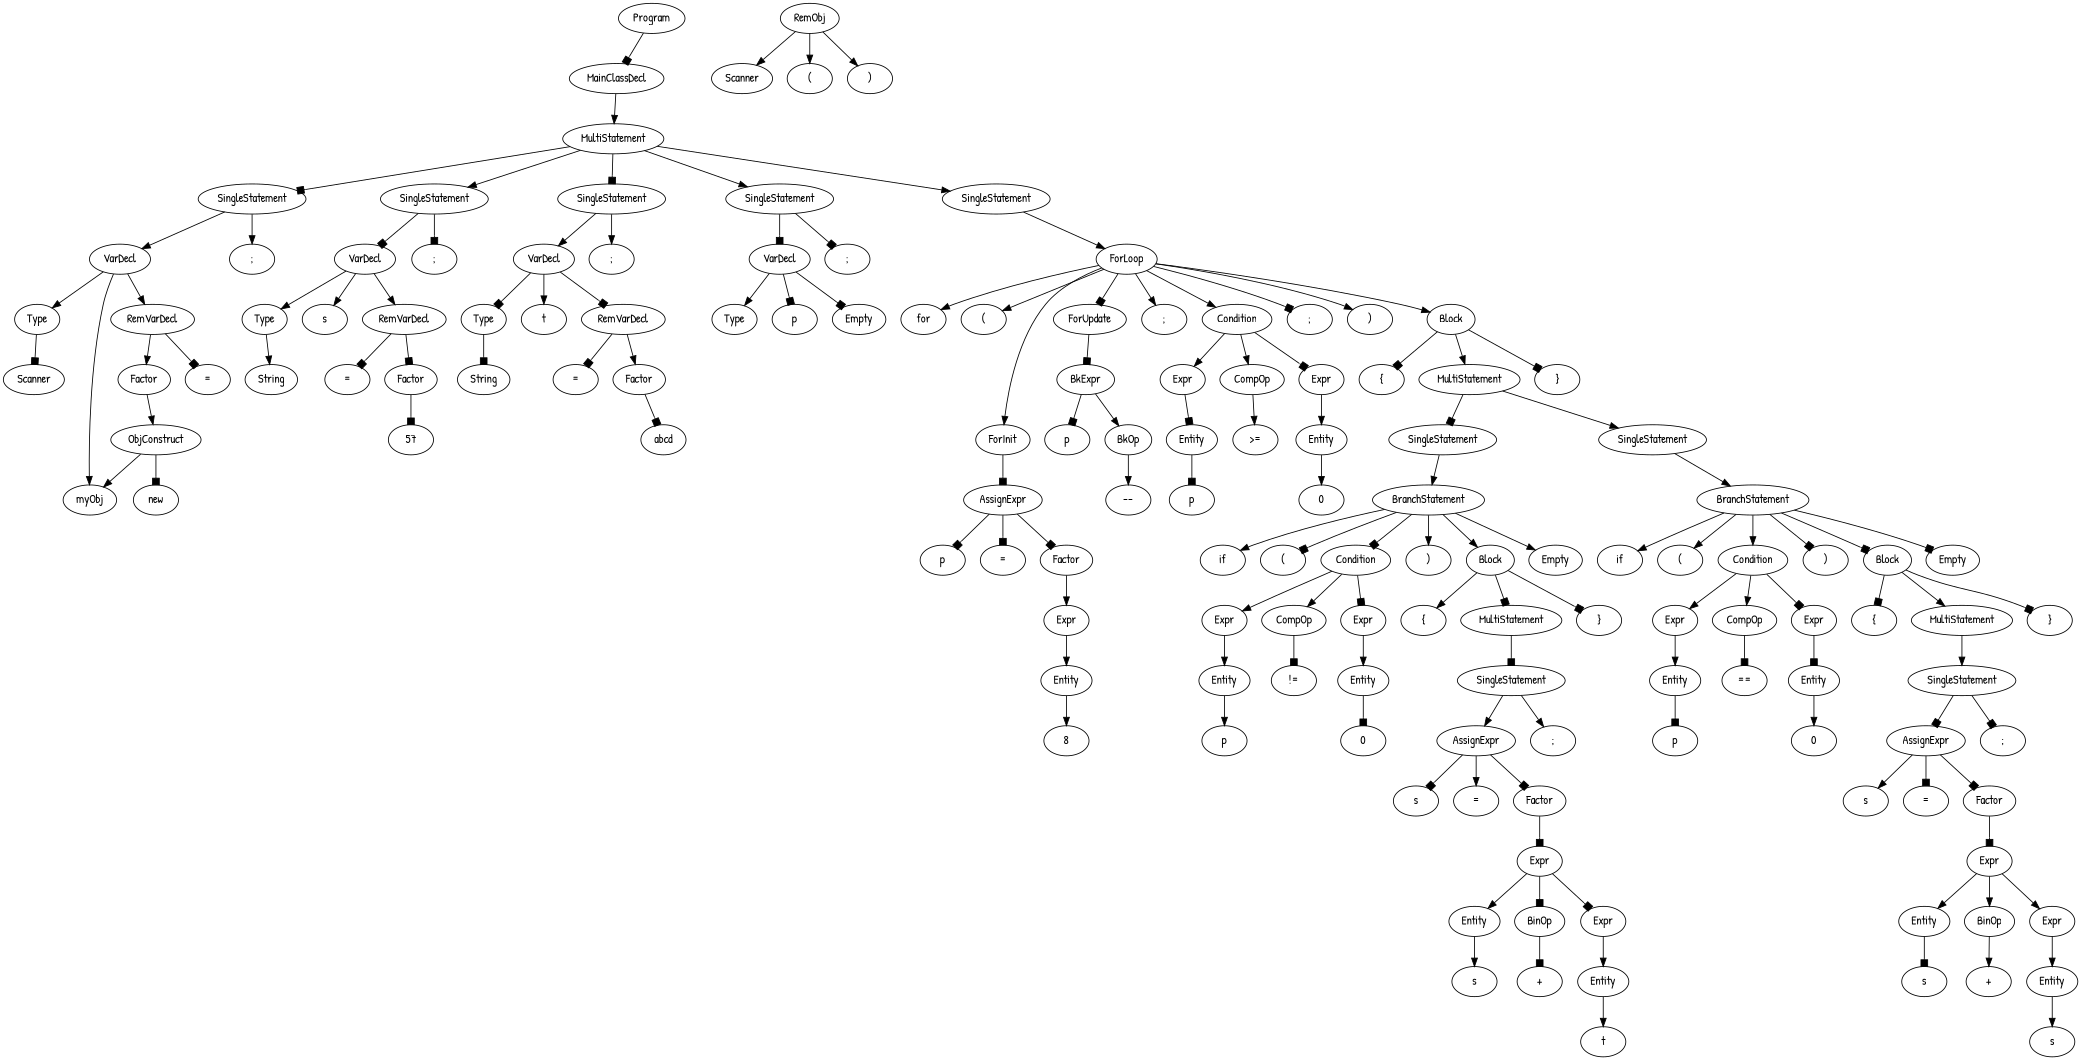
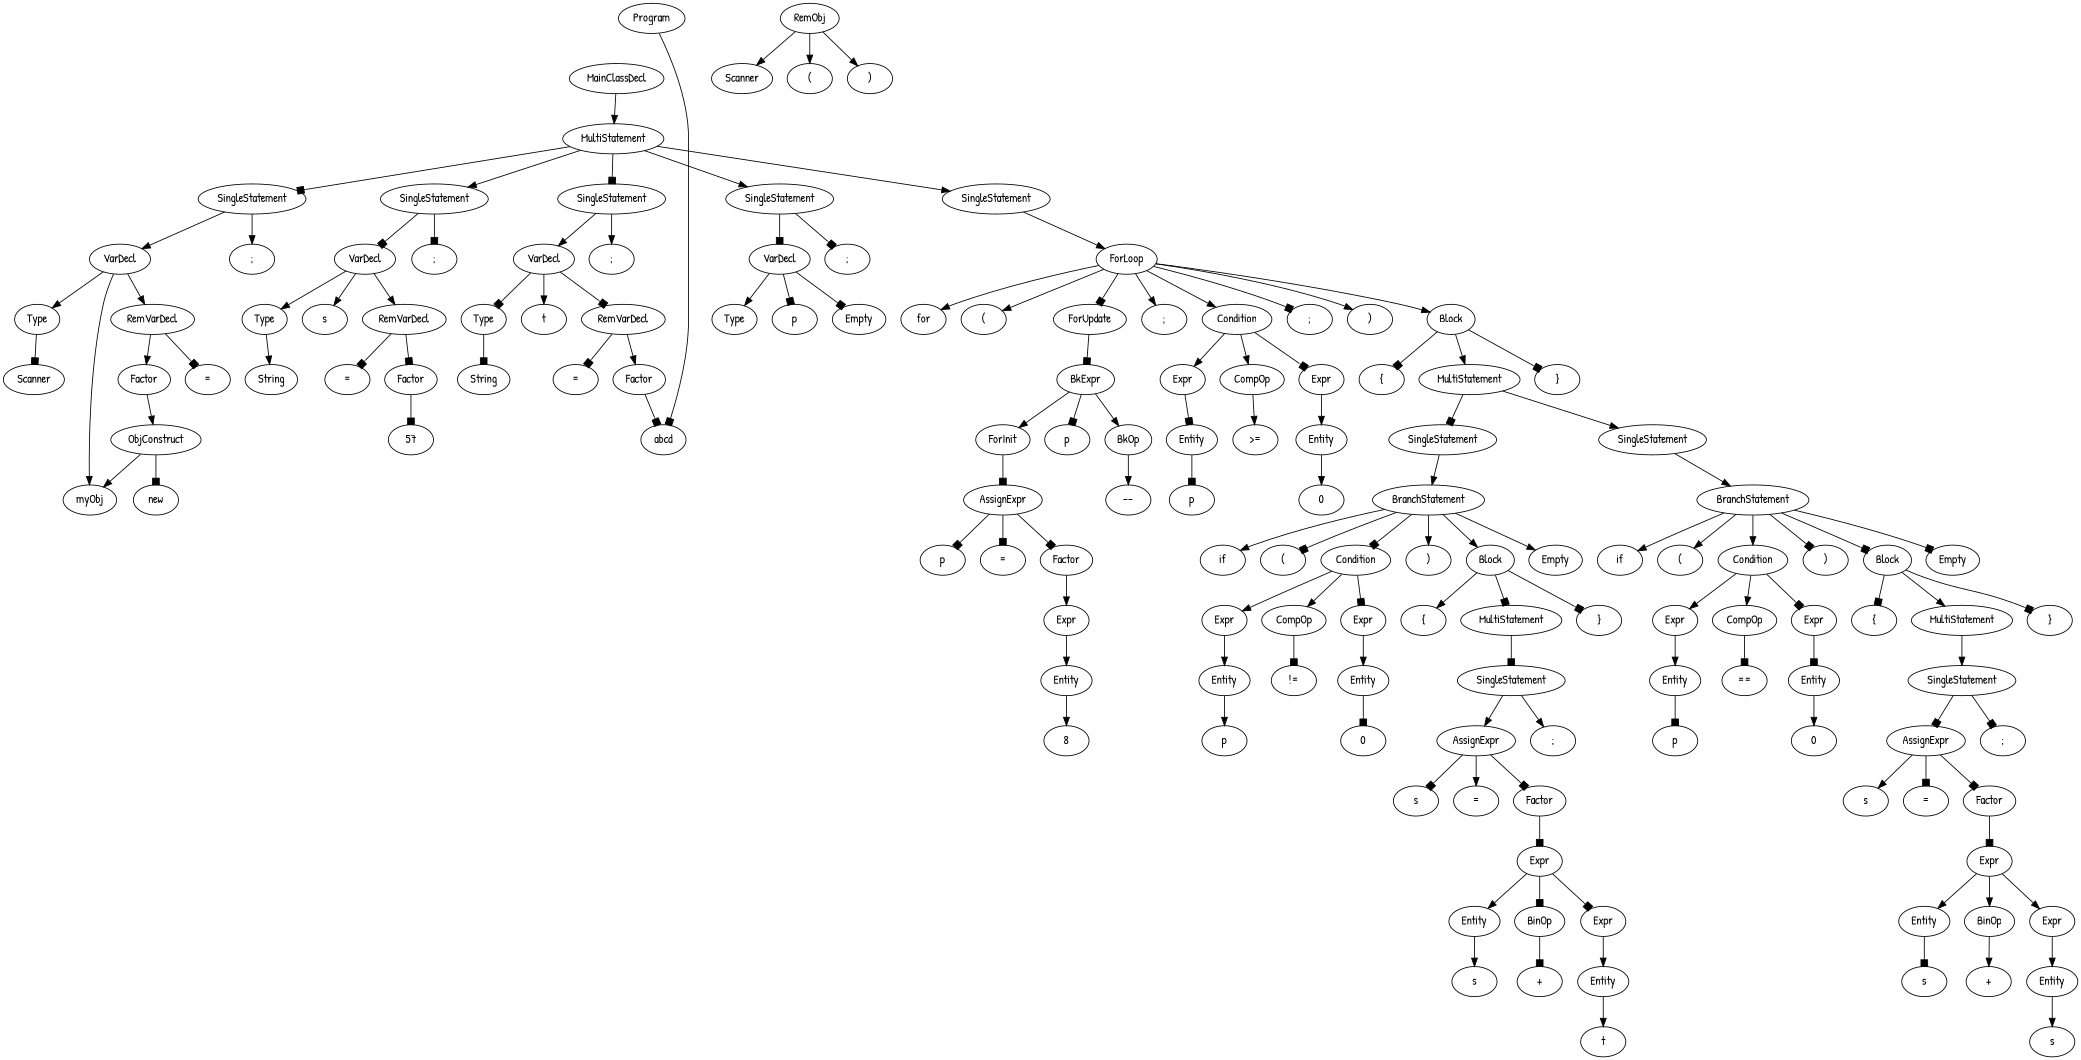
(636, 45) -> (689, 224)
(1031, 326) -> (1048, 407)
